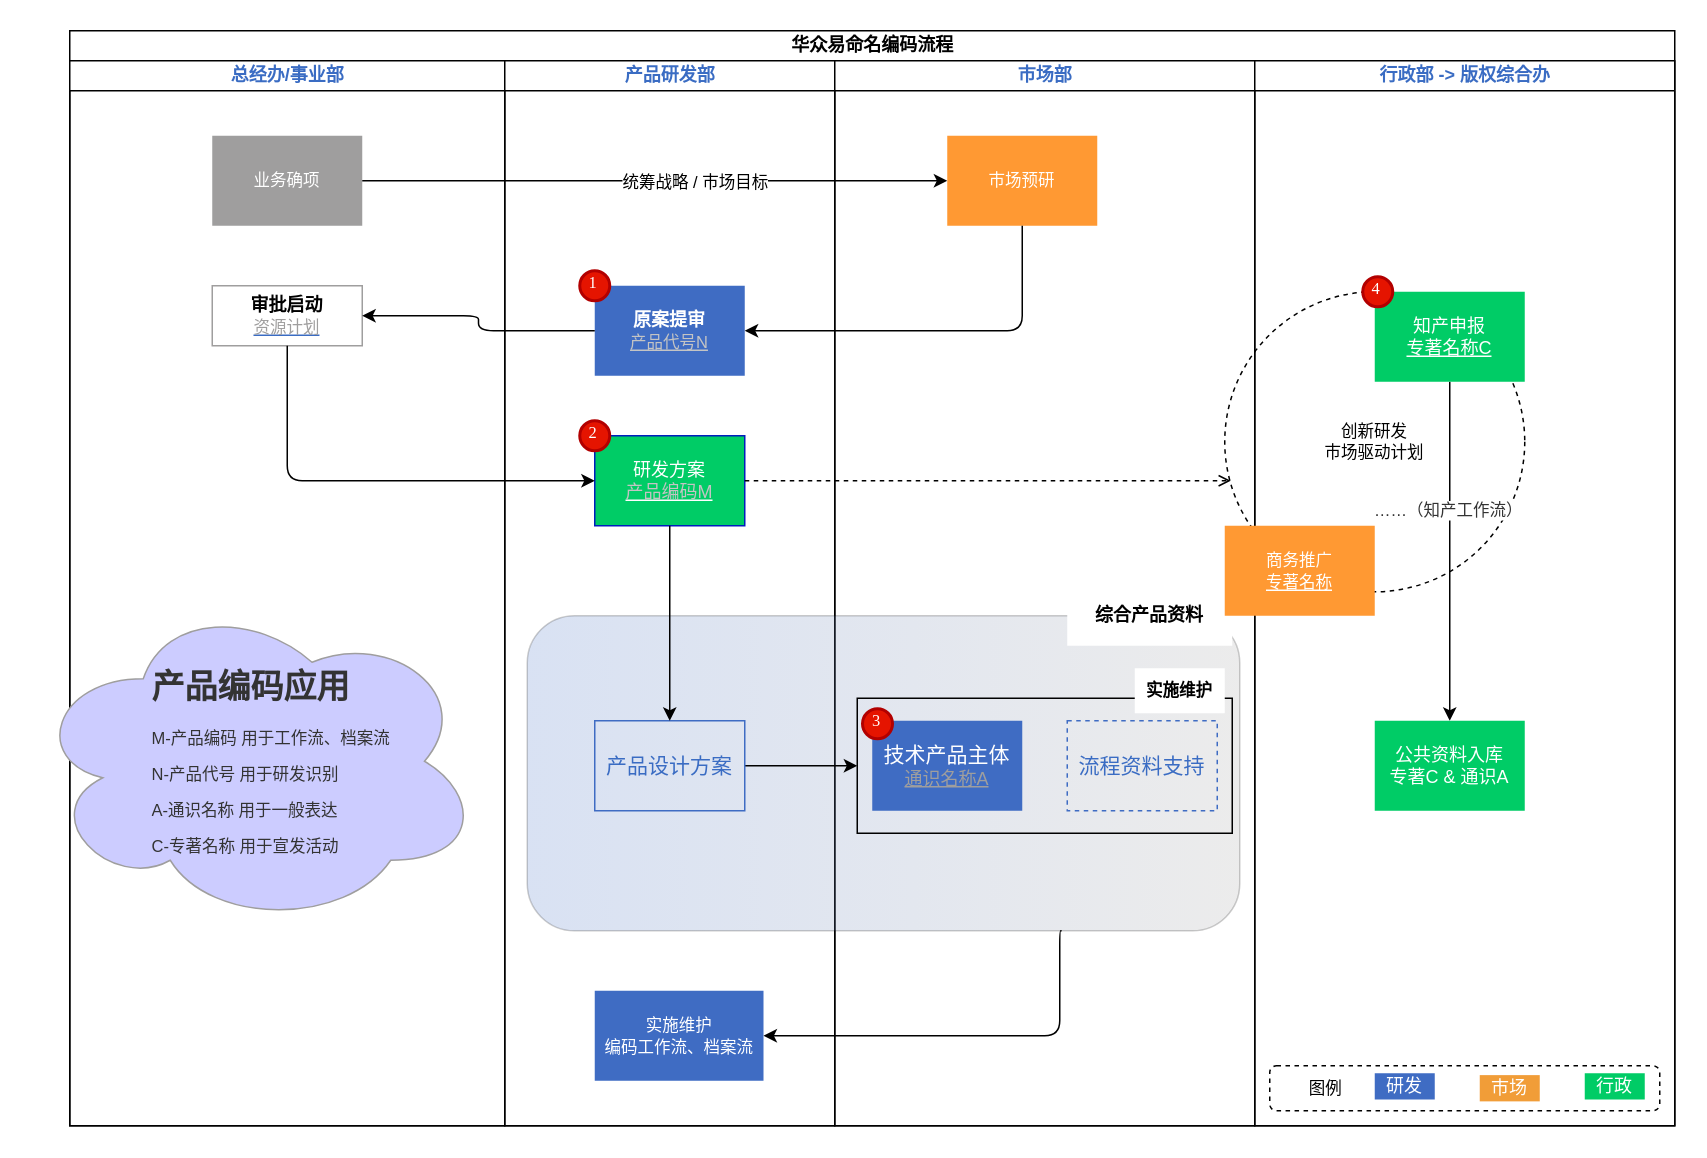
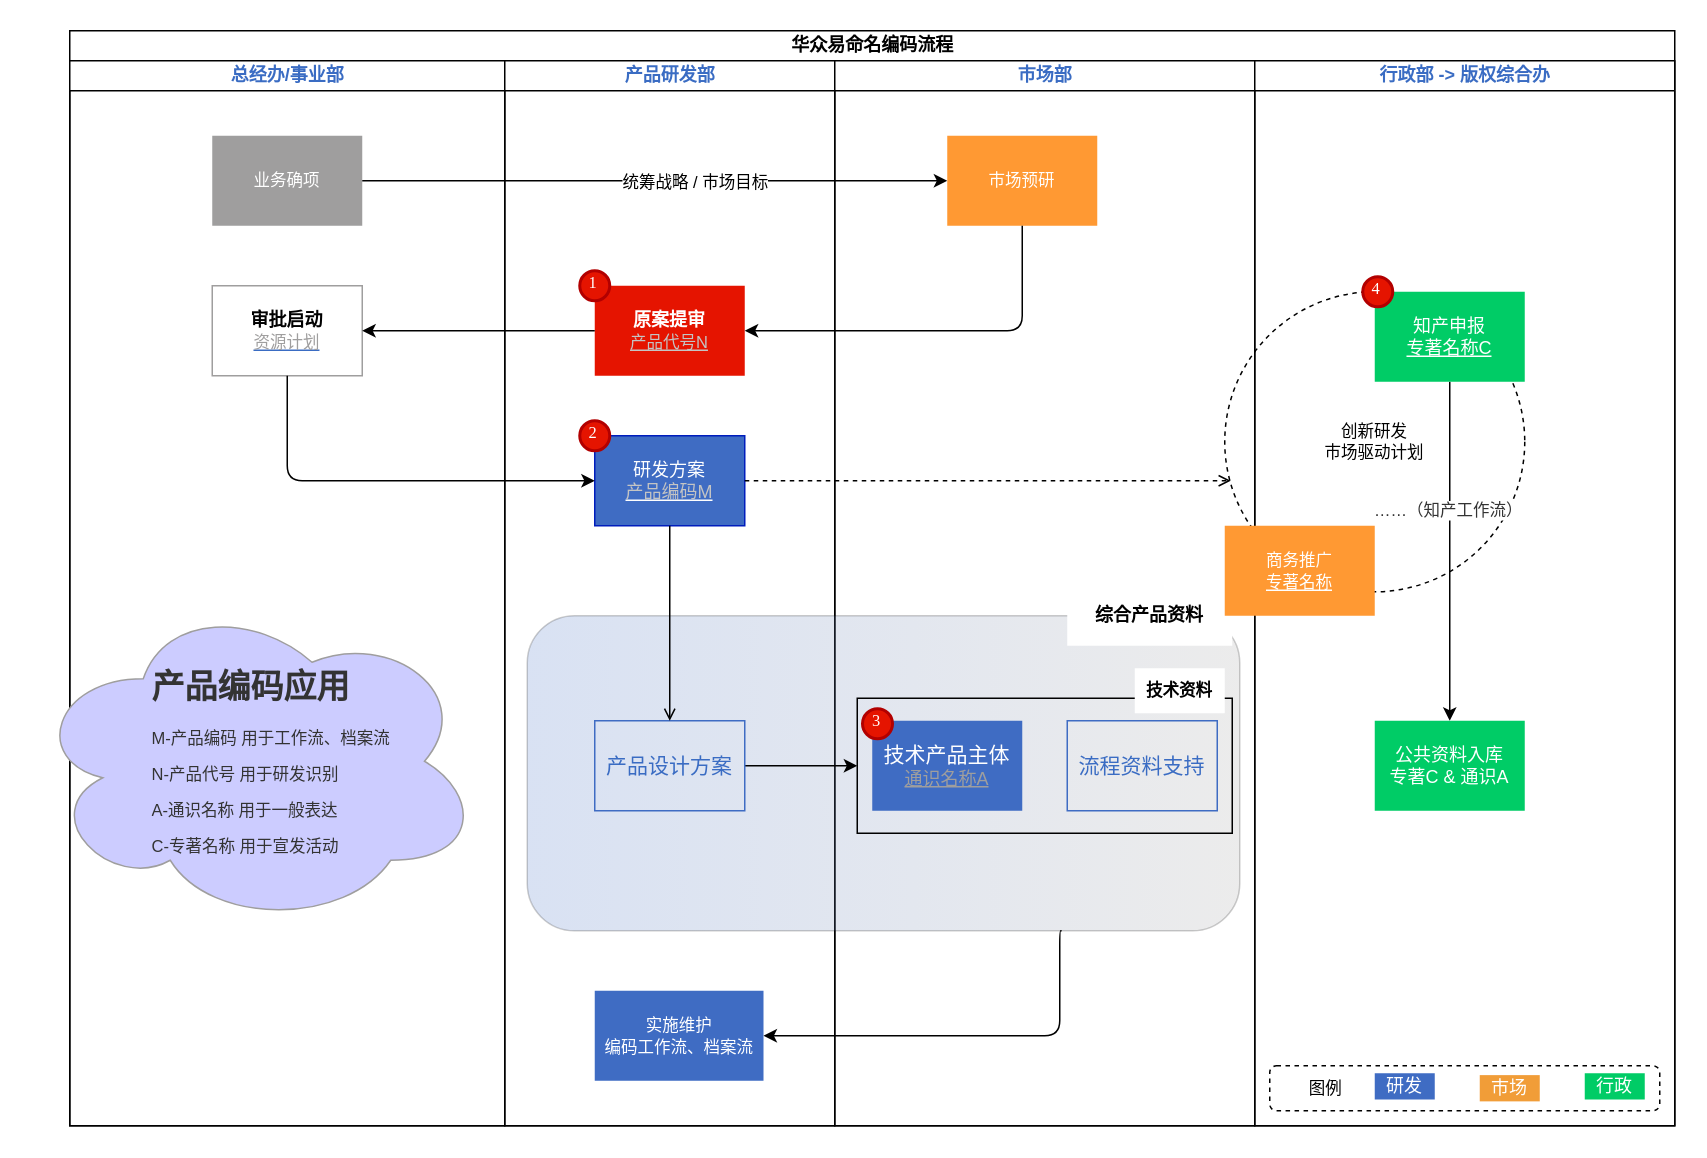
(287, 316) -> (287, 331)
(670, 331) -> (670, 331)
(670, 481) -> (670, 481)
(1180, 691) -> (1180, 691)
(670, 709) -> (670, 711)
(1142, 766) -> (1142, 766)
